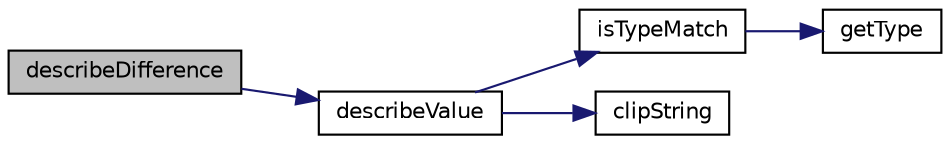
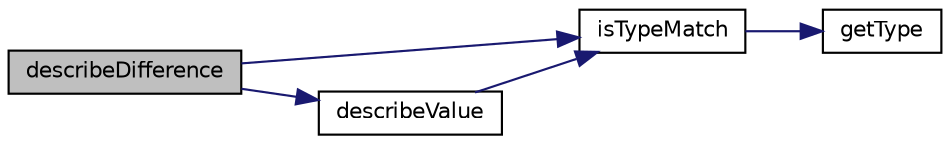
none -> (399, 51)
(662, 113) -> none
